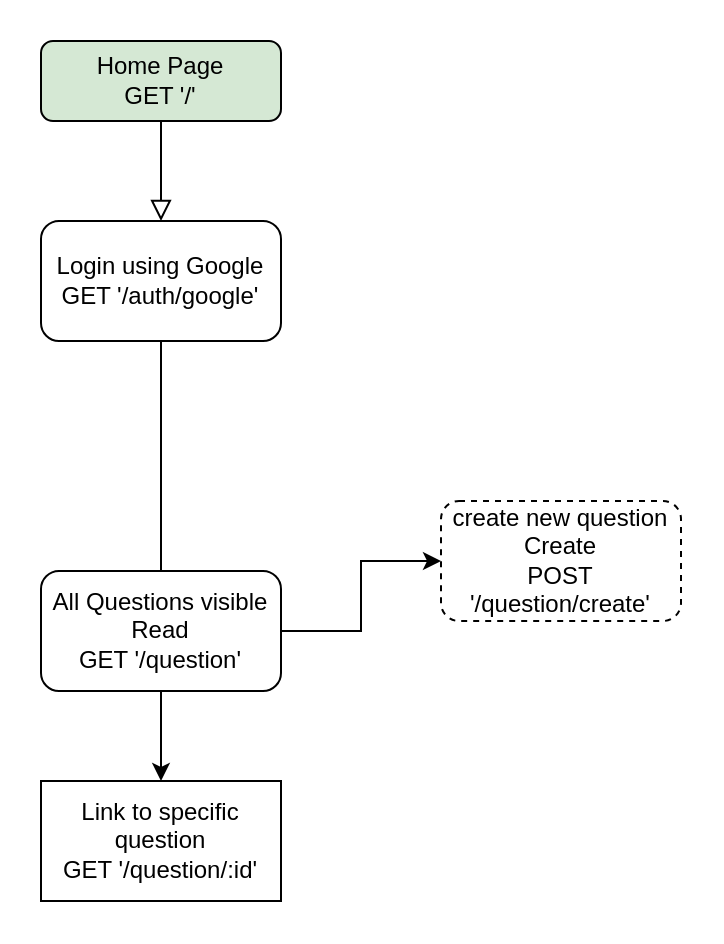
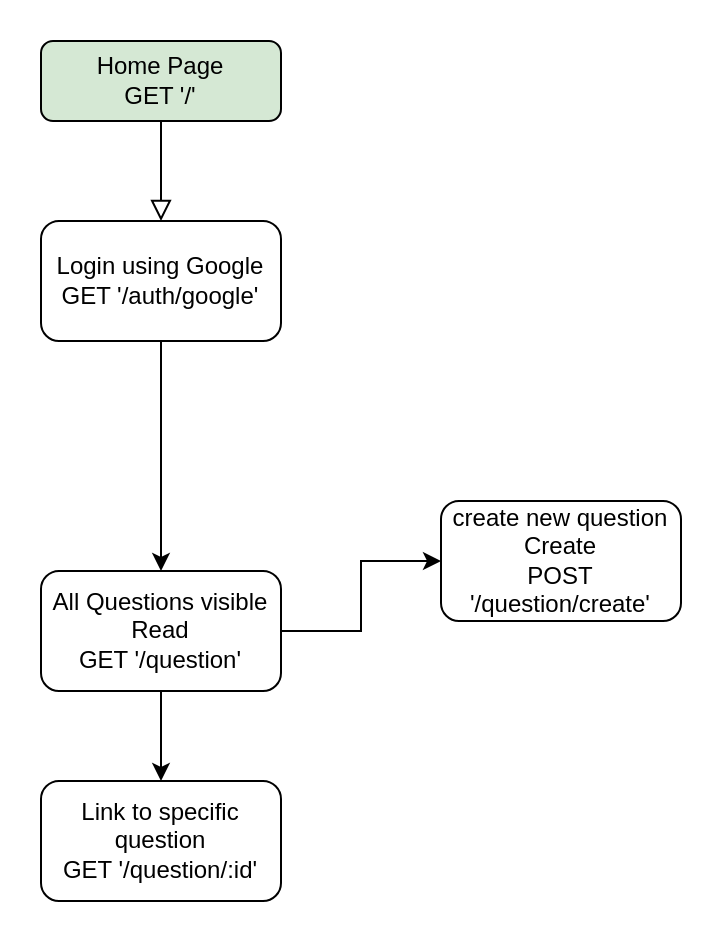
(161, 561) -> (161, 556)
(561, 561) -> (561, 561)
(161, 841) -> (161, 841)
